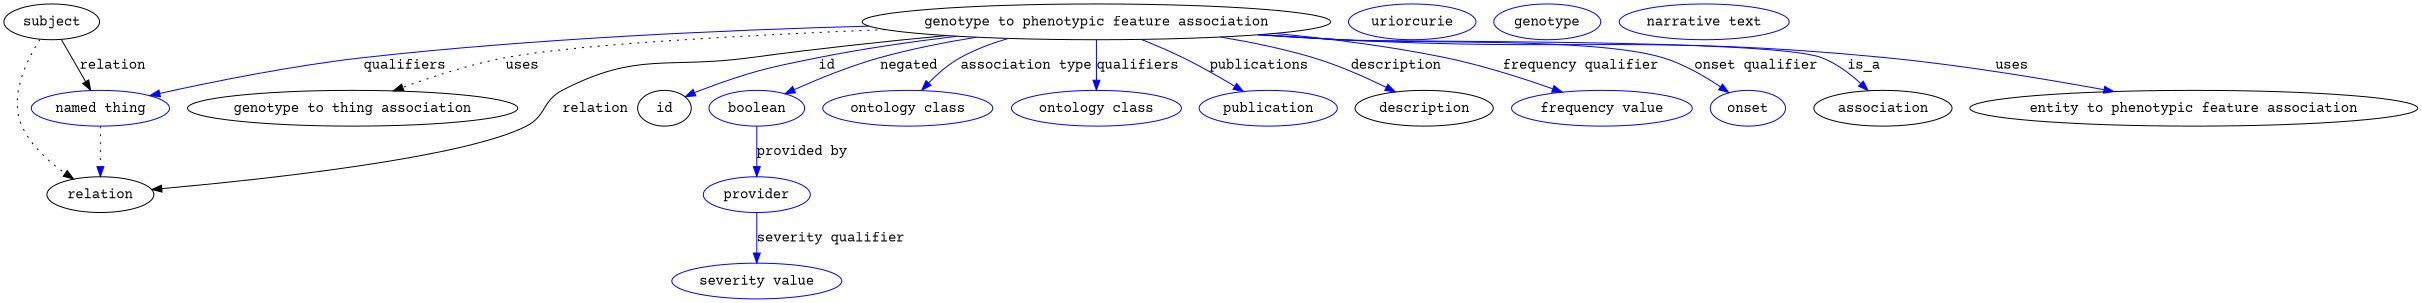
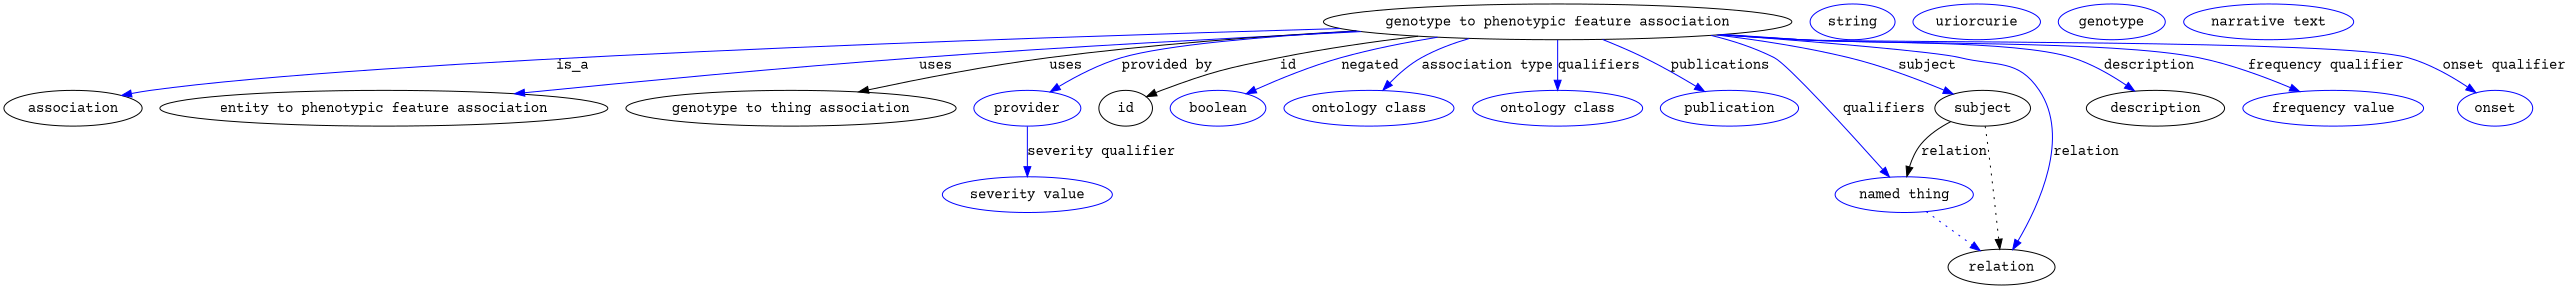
none -> (1853, 22)
(642, 43) -> (1087, 53)
none -> (1833, 54)
(824, 57) -> (1285, 57)
(550, 100) -> (1965, 59)
(757, 146) -> (1136, 54)
